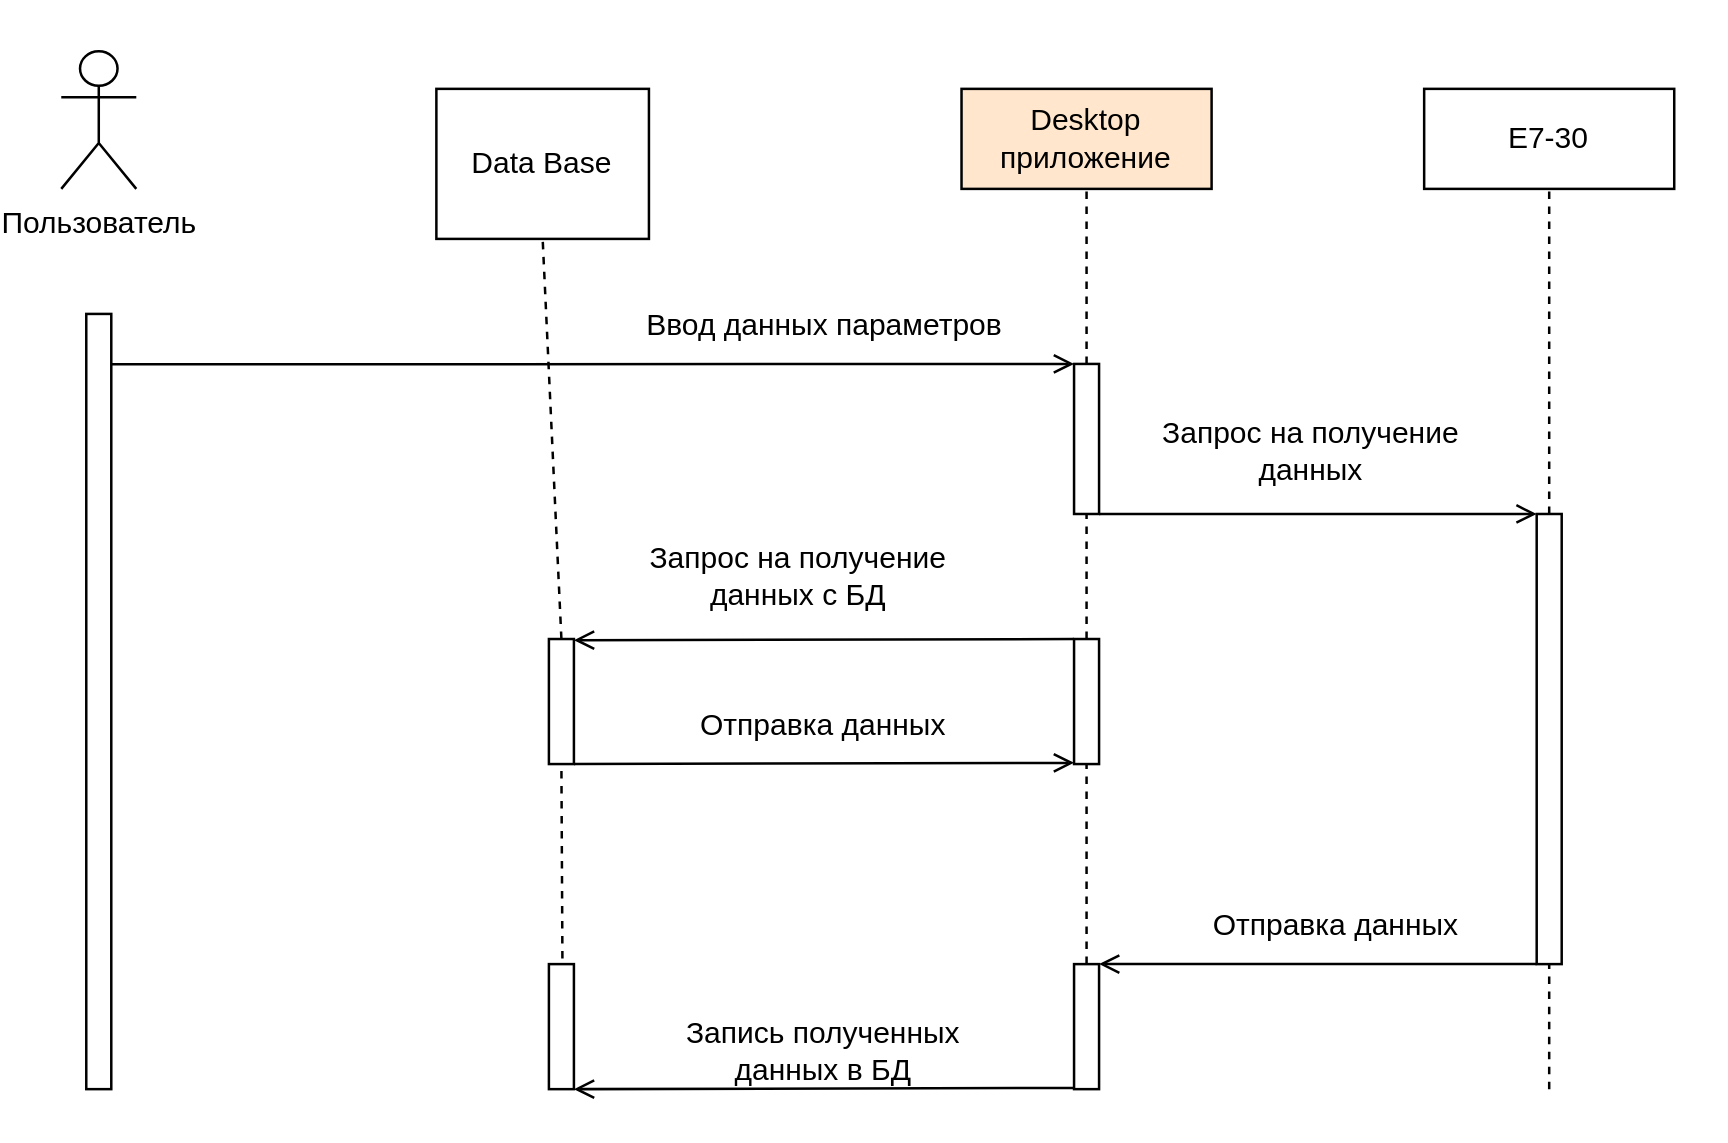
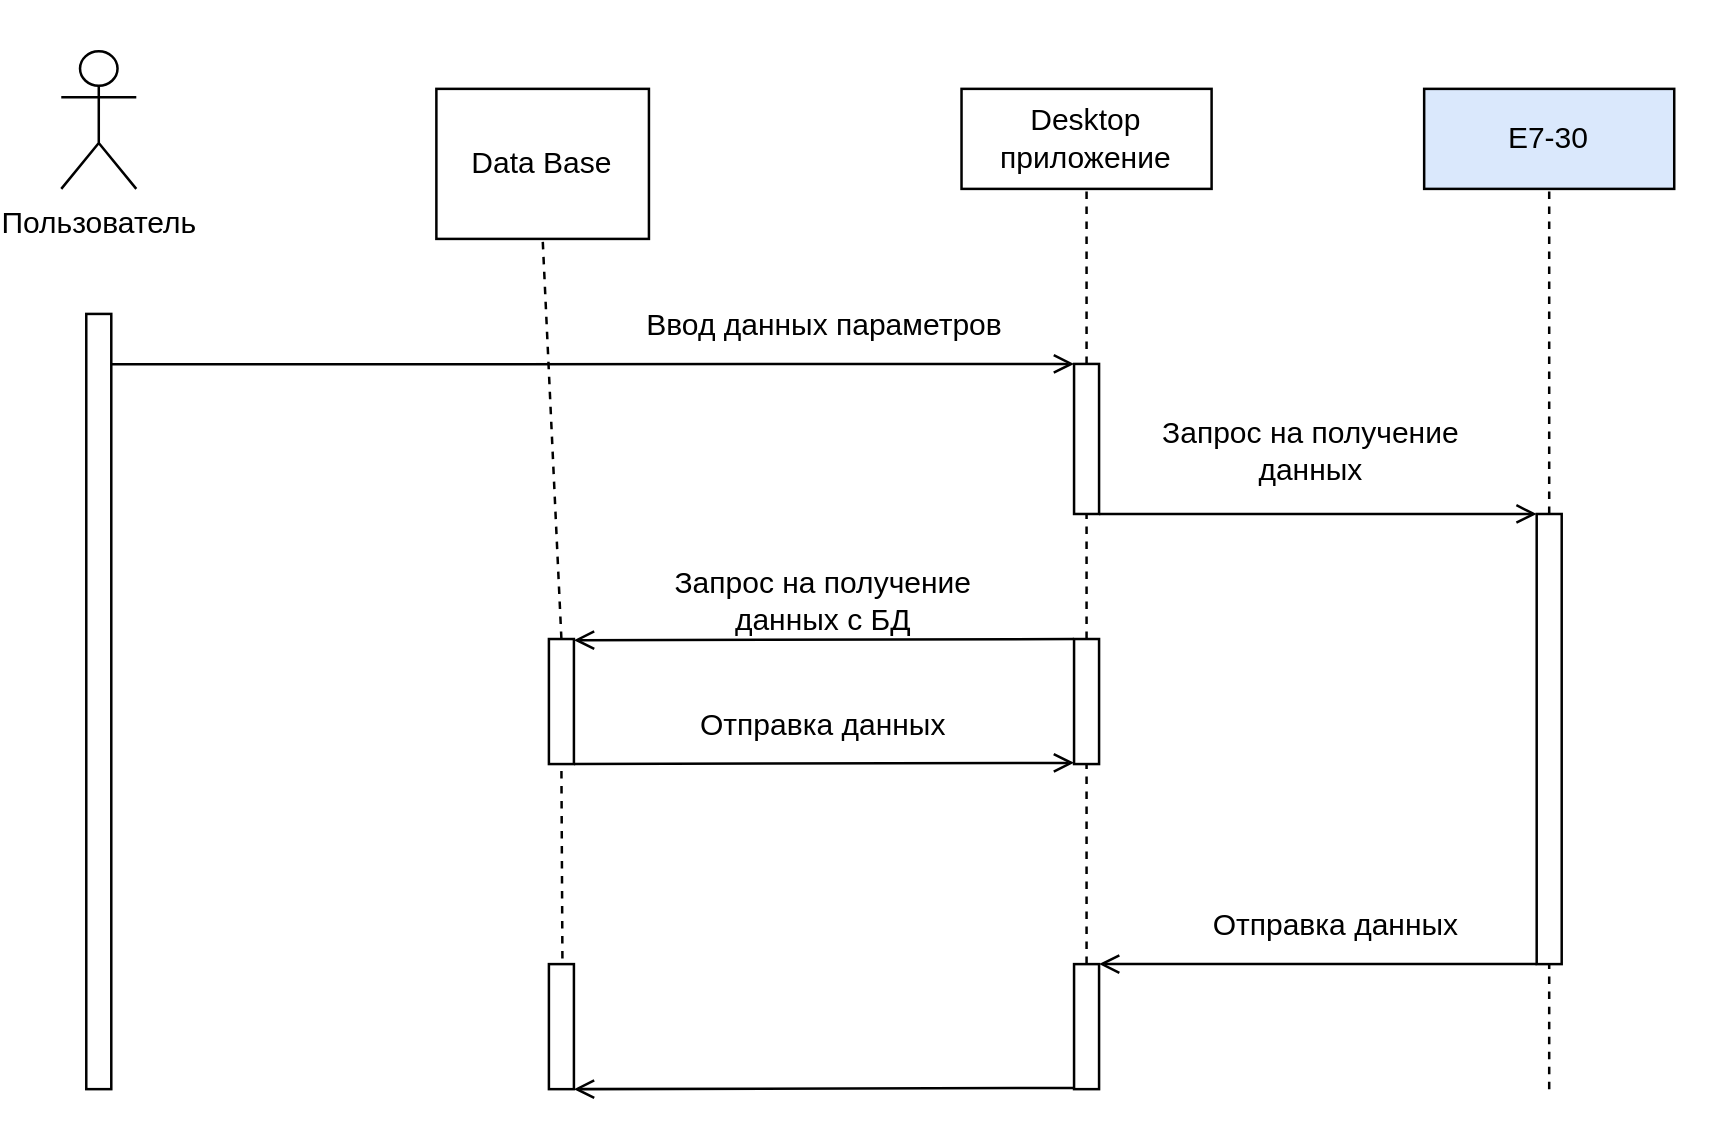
(1086, 139) -> (1086, 139)
(1549, 139) -> (1549, 139)
(799, 576) -> (824, 601)
(824, 1051) -> none
